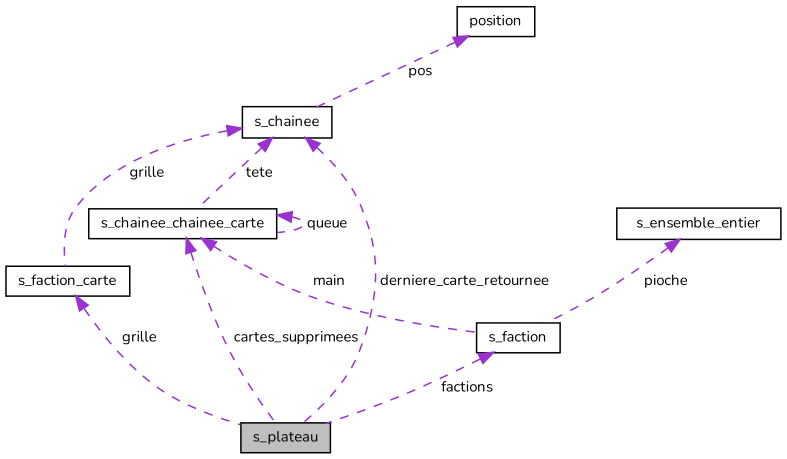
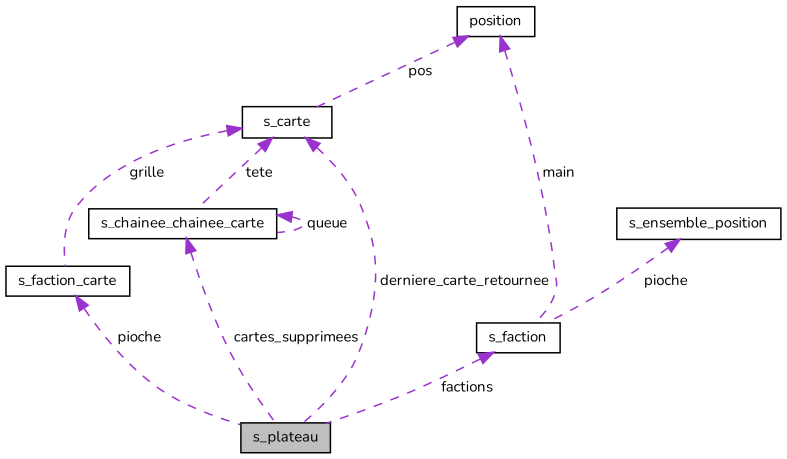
(287, 122) -> (287, 122)
(699, 224) -> (699, 224)
(339, 306) -> (541, 189)
(138, 338) -> (138, 338)
